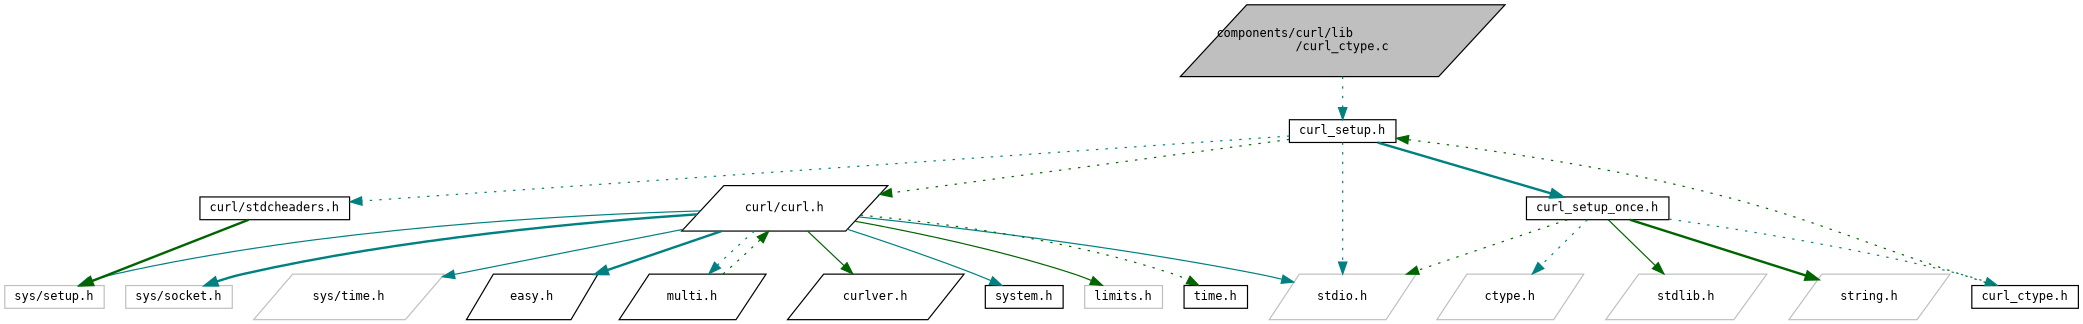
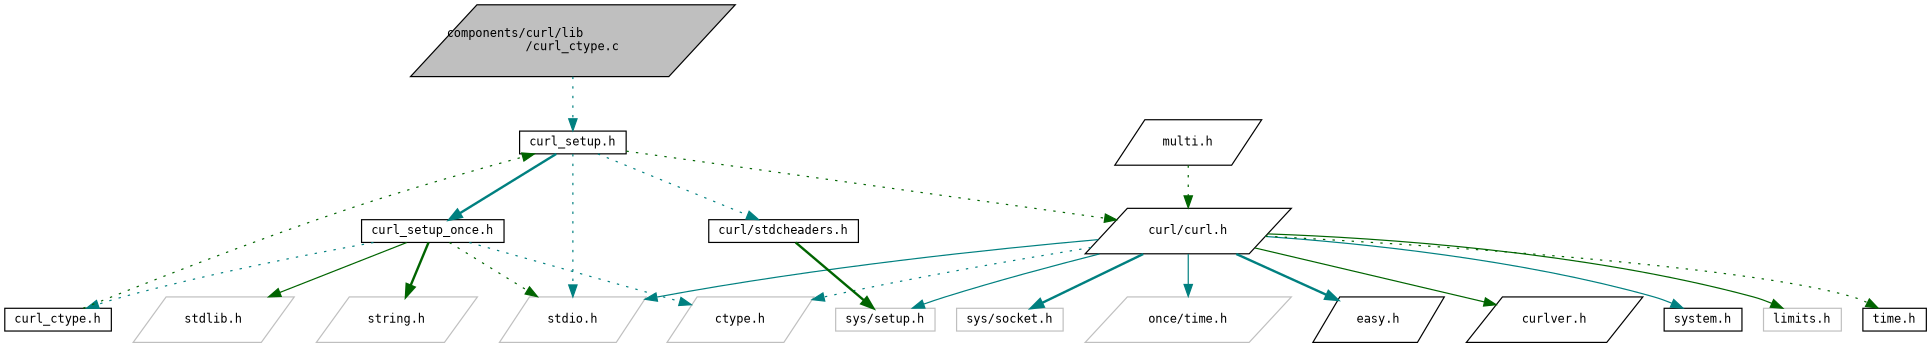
(736, 248) -> (957, 271)
(349, 297) -> (1188, 320)
